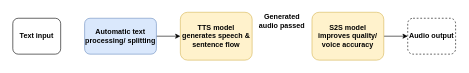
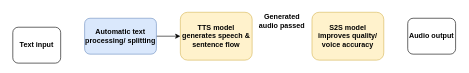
(36, 36) -> (36, 45)
(402, 36) -> none
(432, 36) -> (432, 36)
